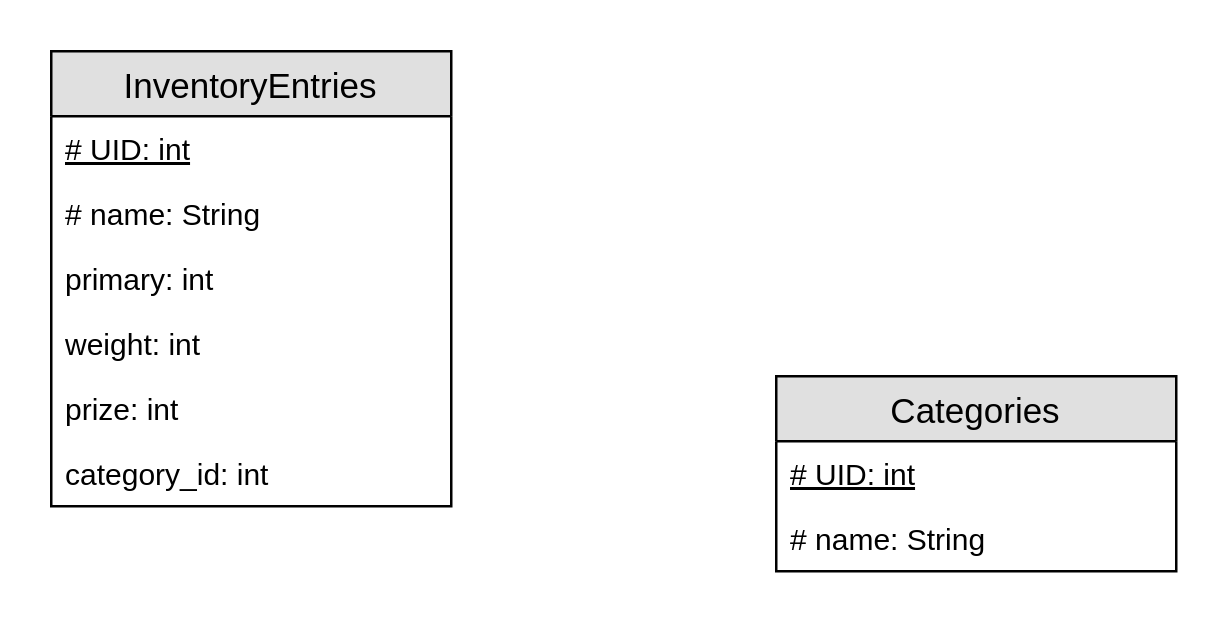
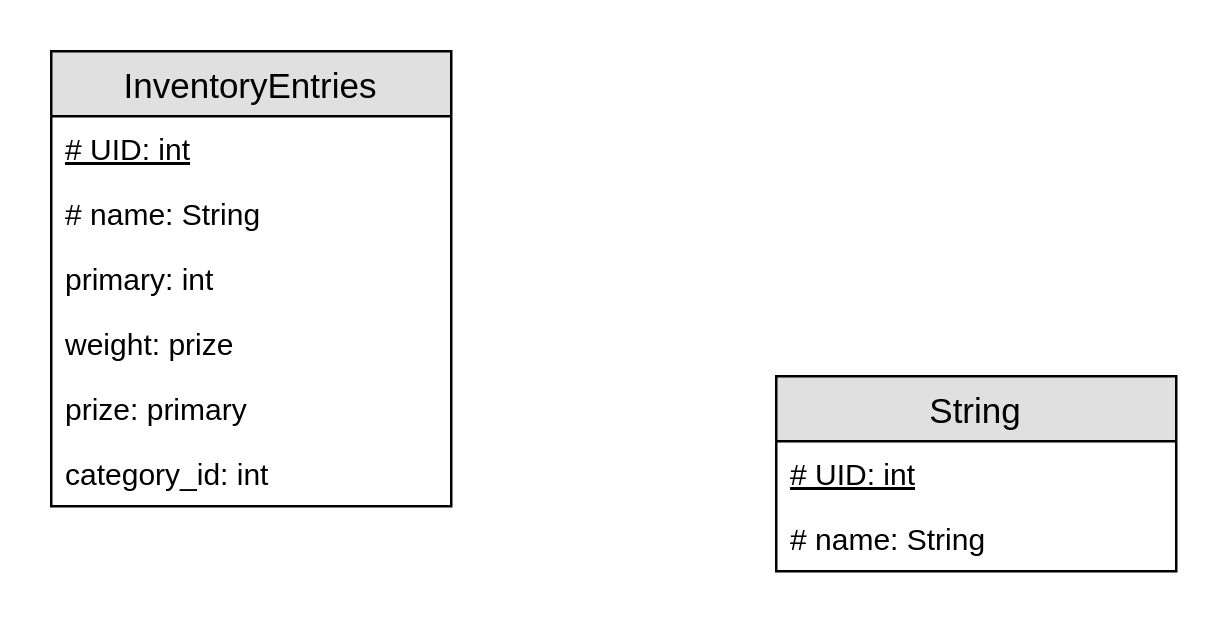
(142, 345) -> (159, 345)
(133, 410) -> (167, 410)
(975, 411) -> (975, 411)
